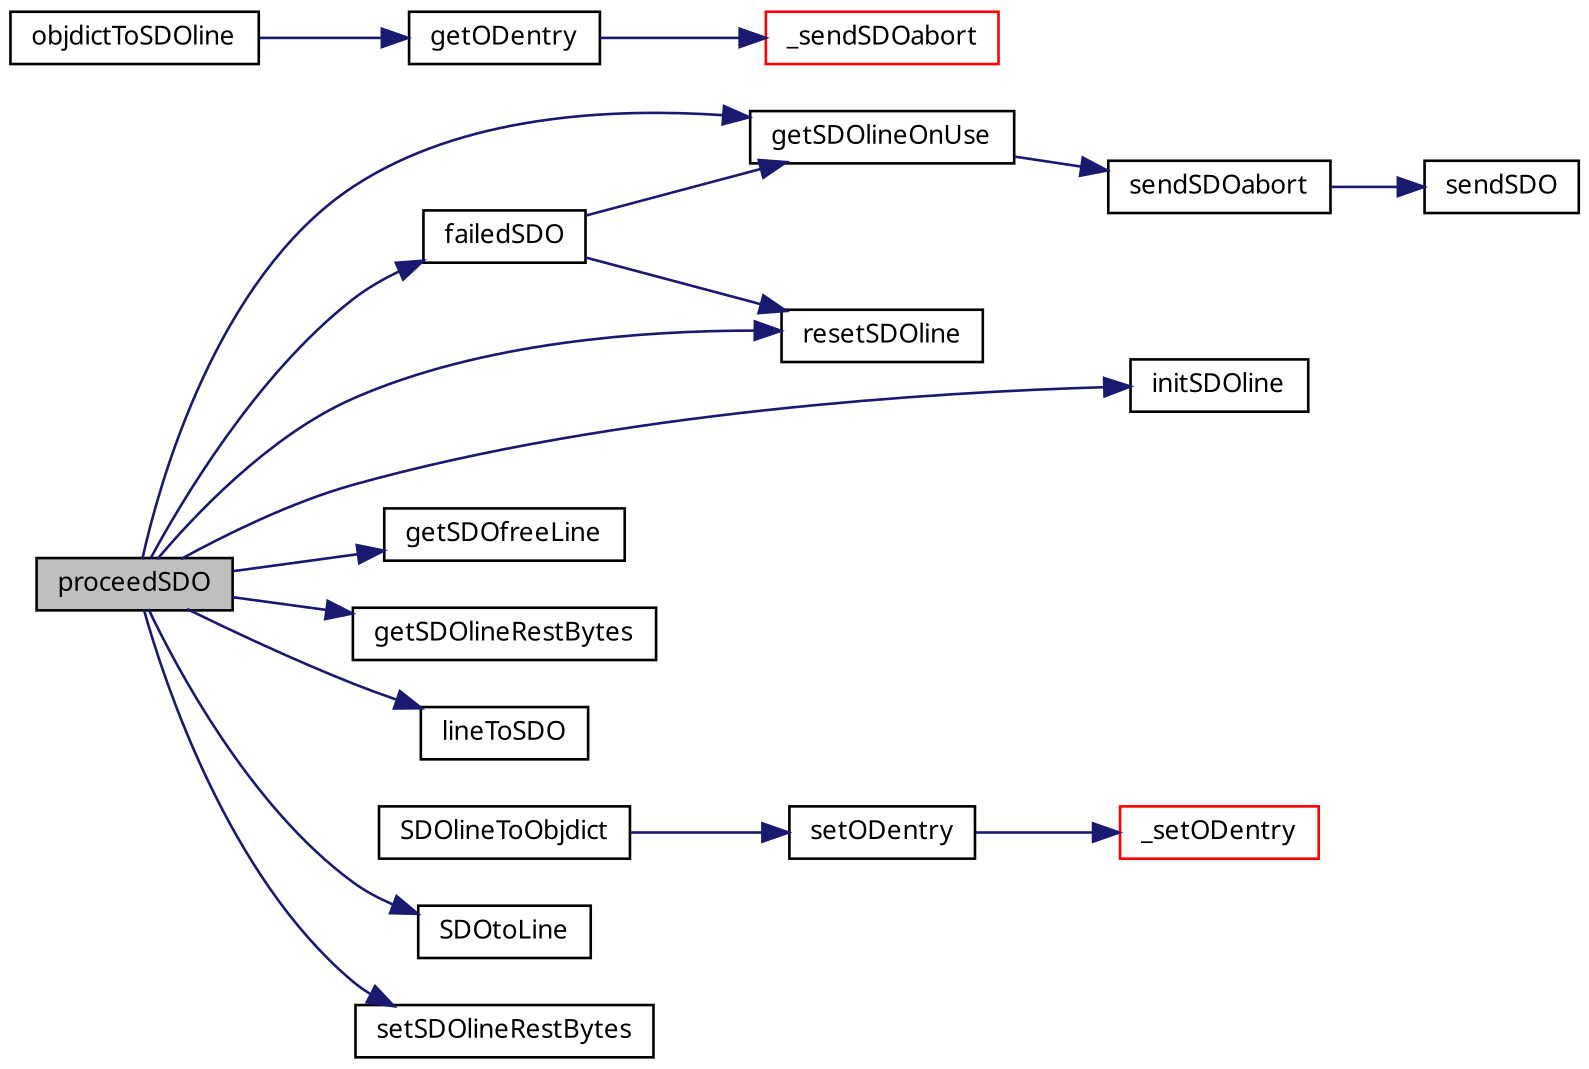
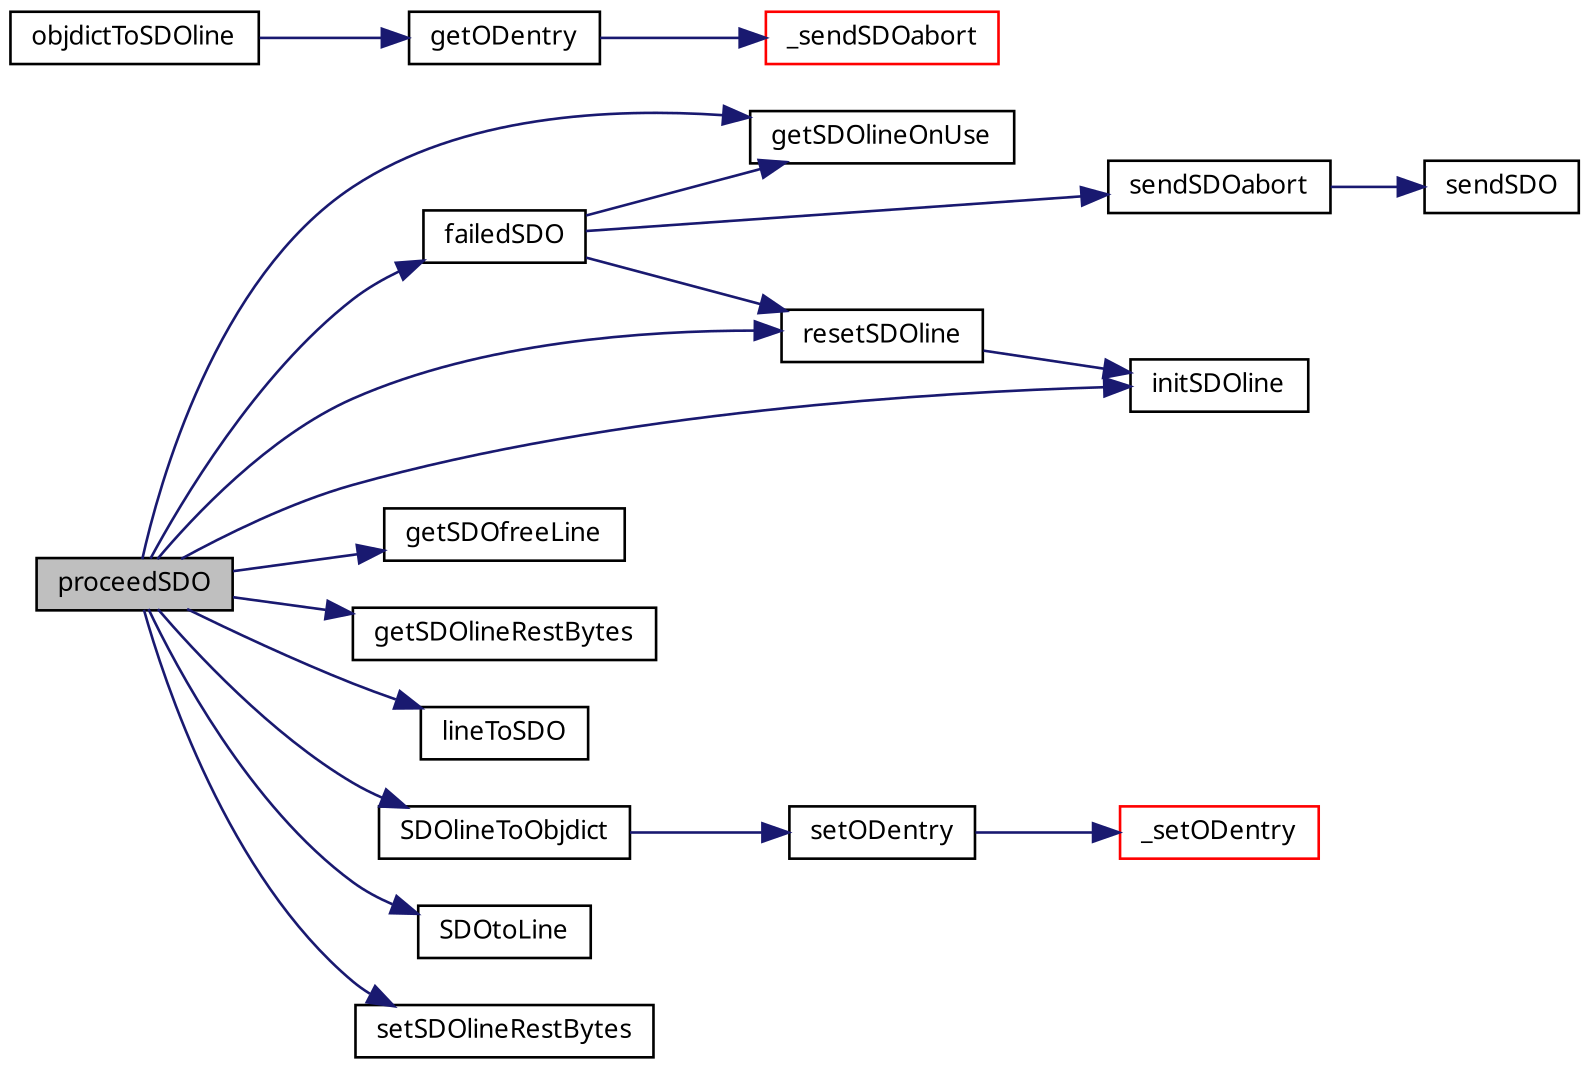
(1048, 162) -> (833, 214)
none -> (1044, 360)
none -> (261, 715)
